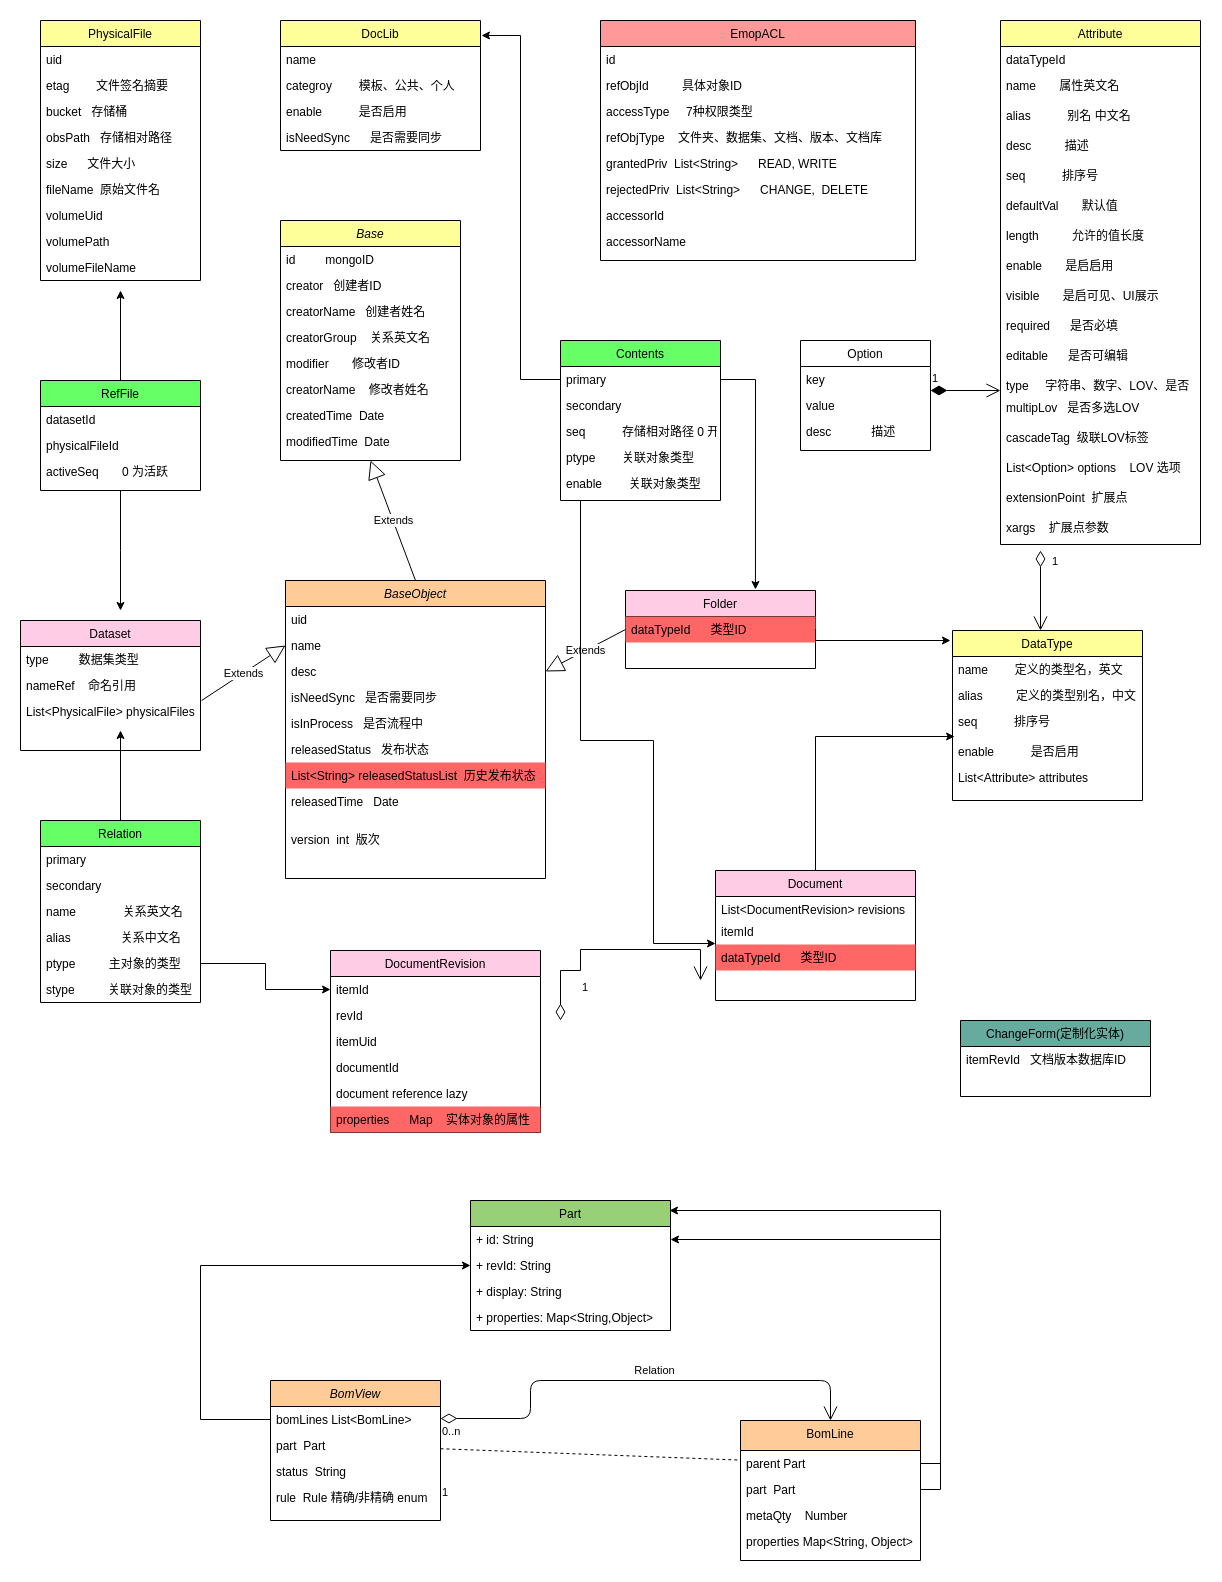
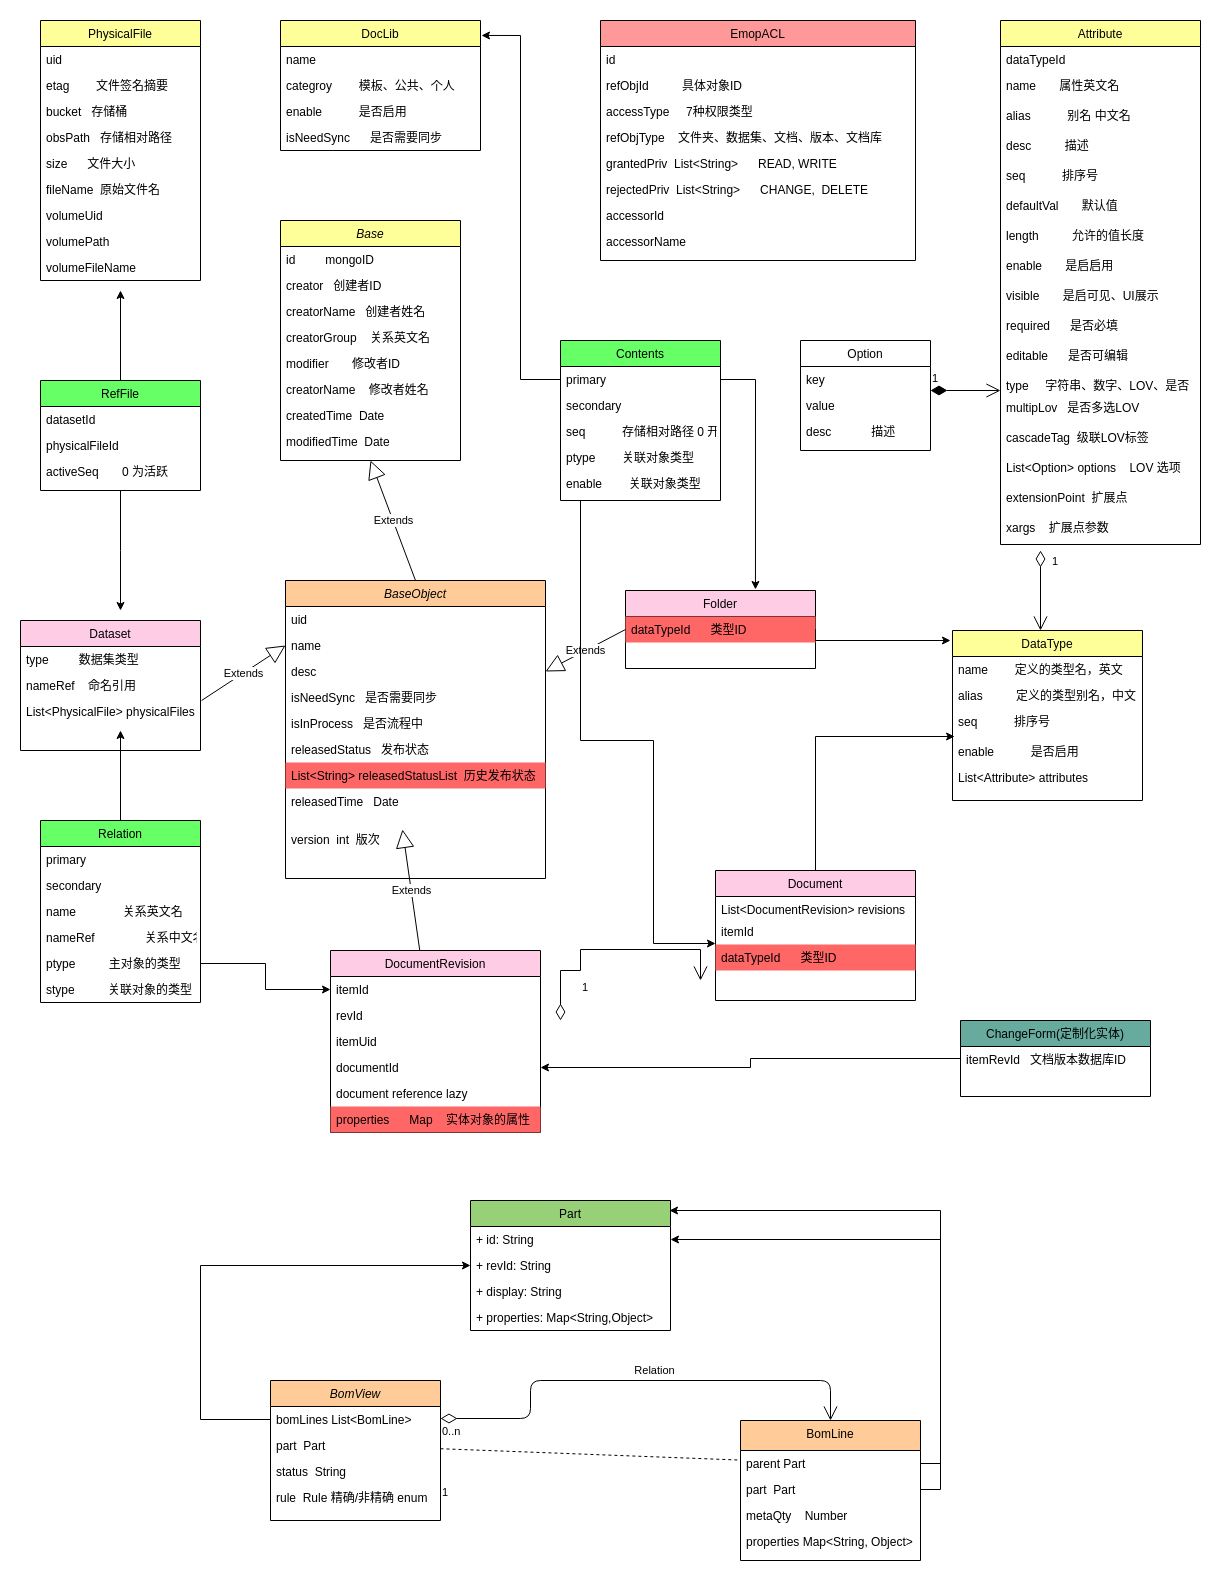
none -> (412, 899)
(129, 938) -> (139, 938)
none -> (751, 1061)
